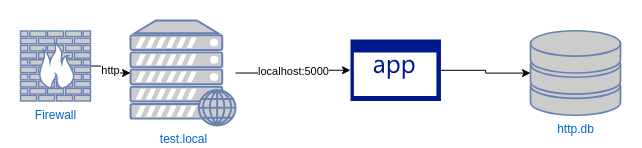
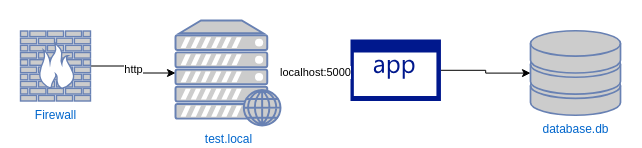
(183, 73) -> (228, 73)
(576, 130) -> (576, 130)
